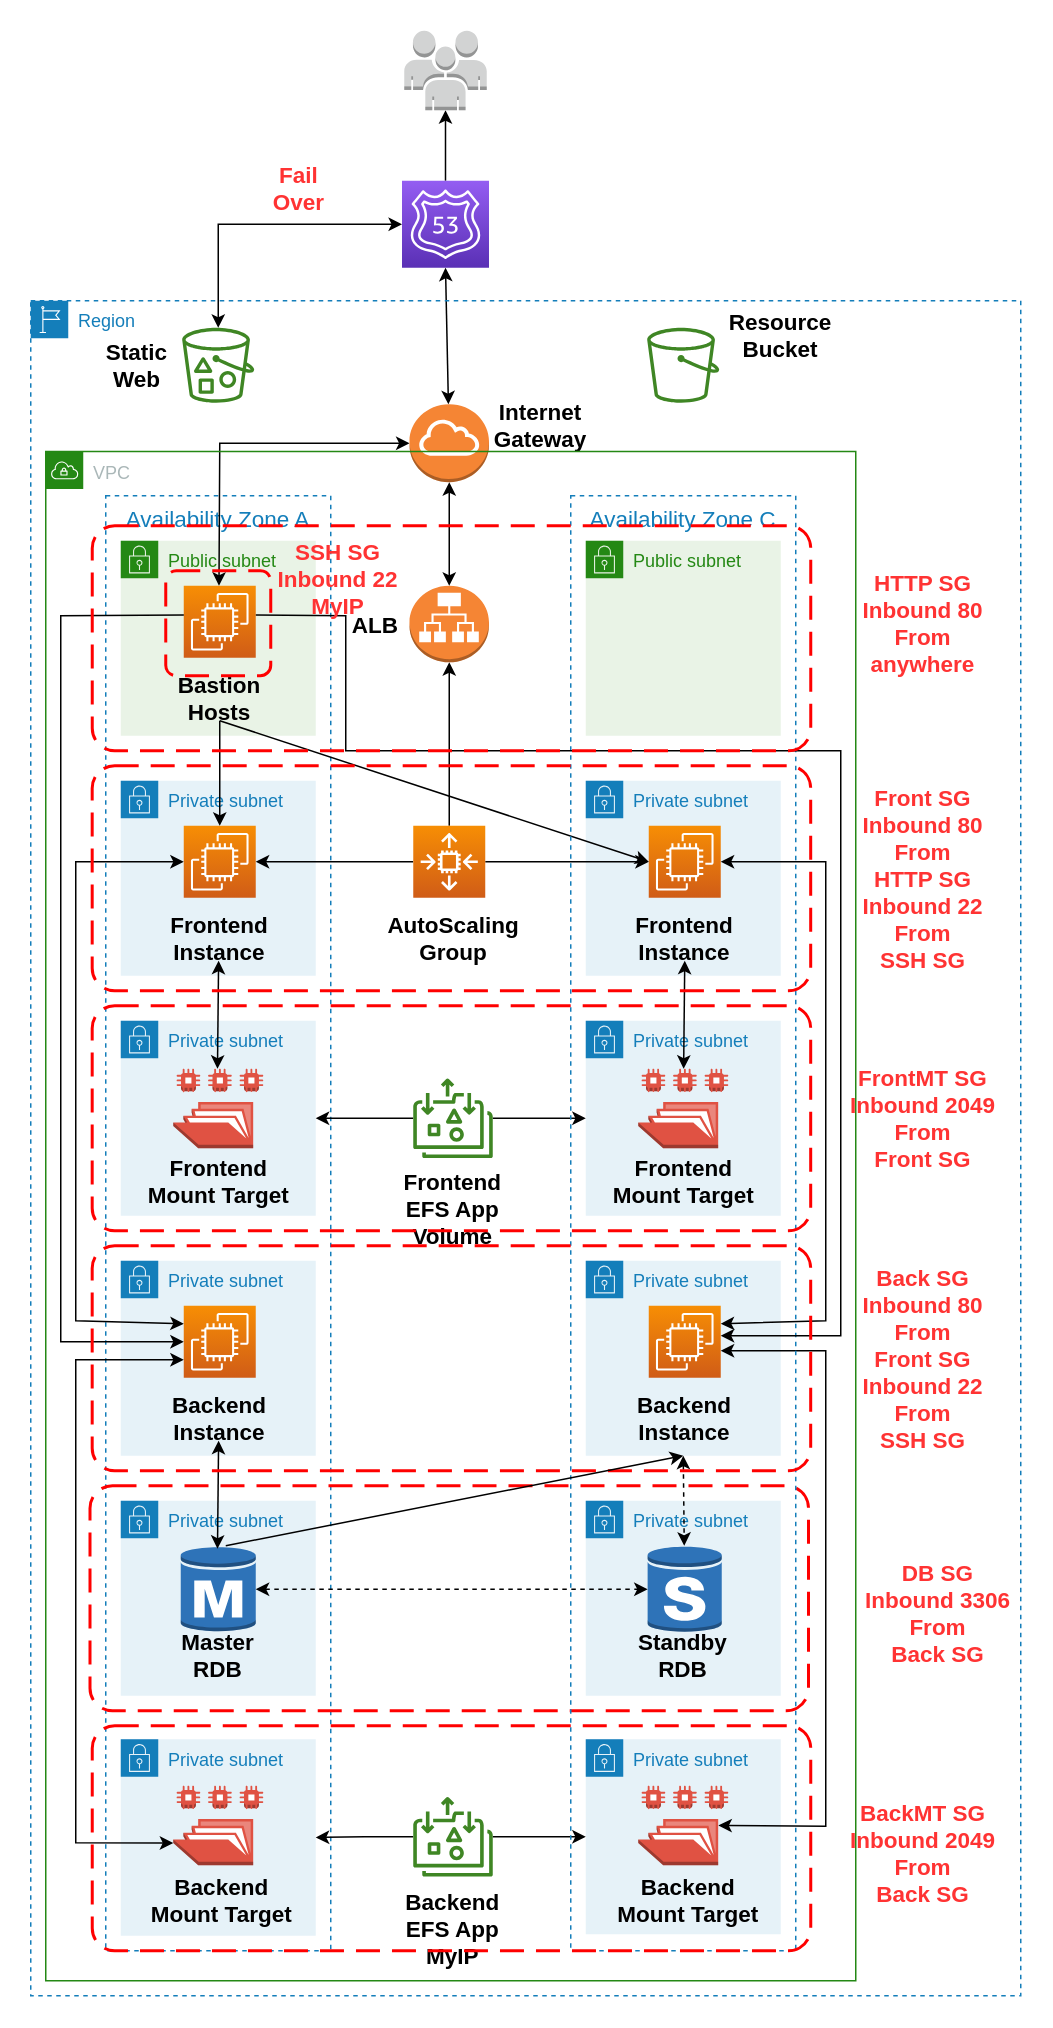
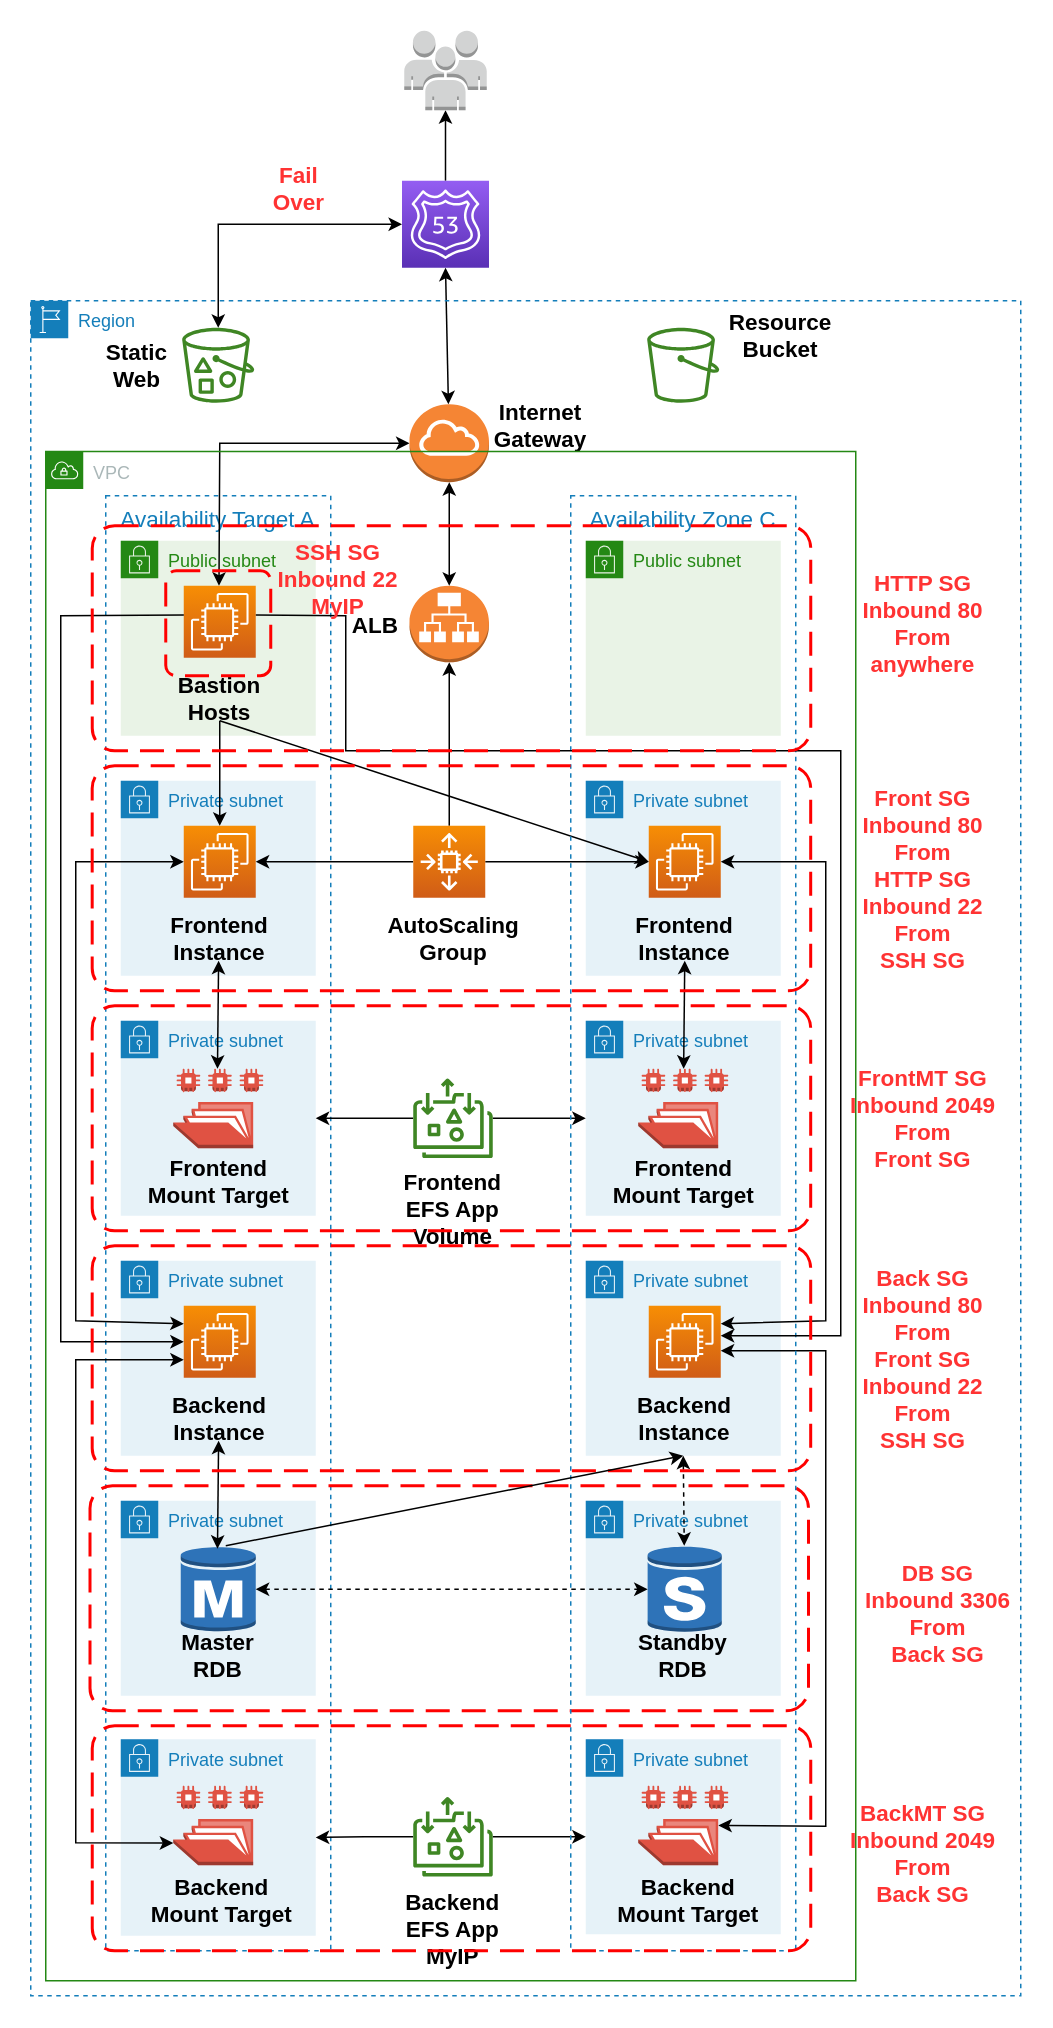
(218, 519) -> (218, 519)
